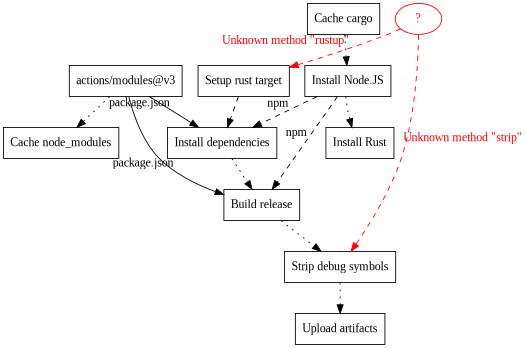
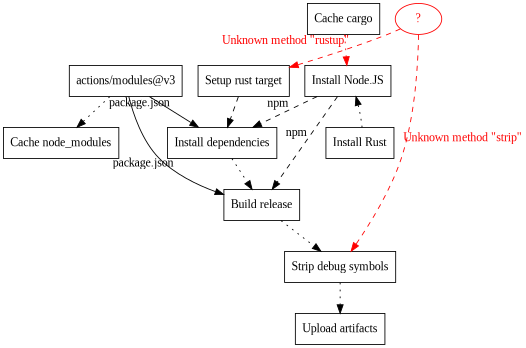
(345, 44) -> (345, 44)
(347, 108) -> (361, 116)
